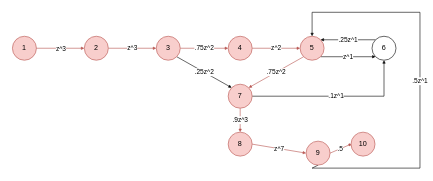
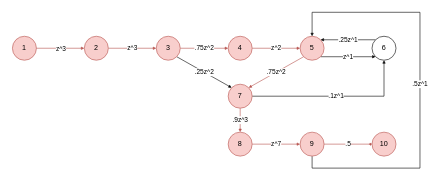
(363, 144) -> (384, 144)
(318, 153) -> (312, 144)
